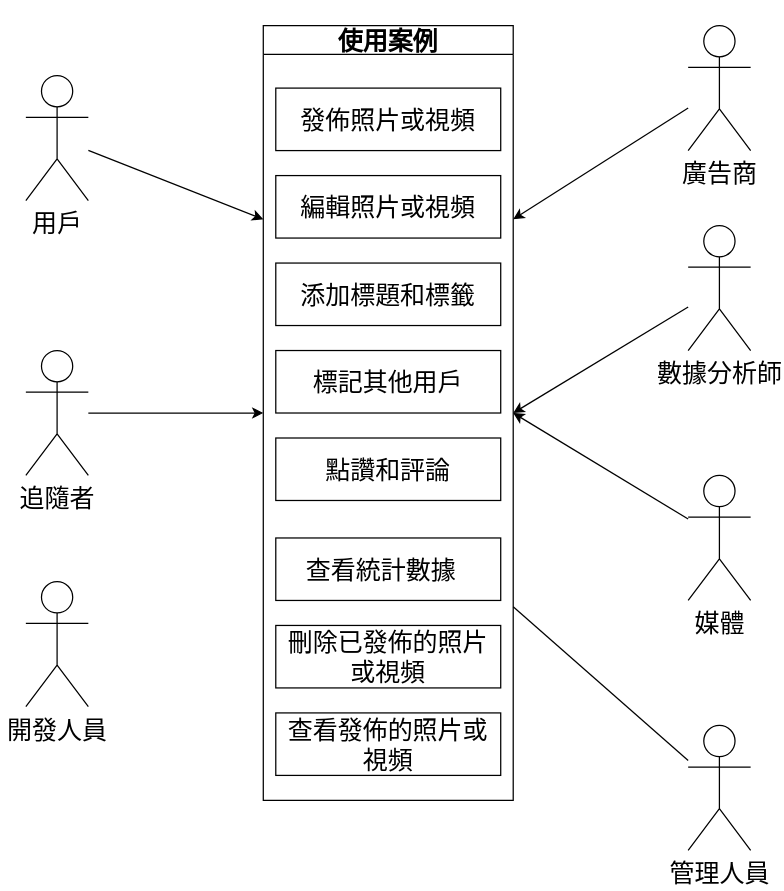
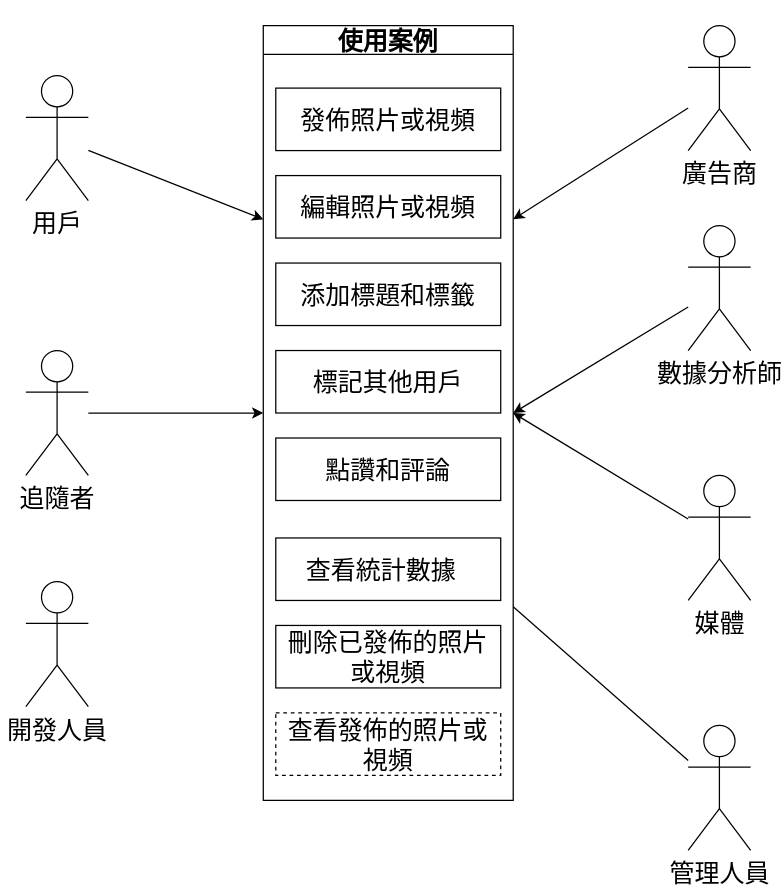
(388, 744) -> (388, 744)
